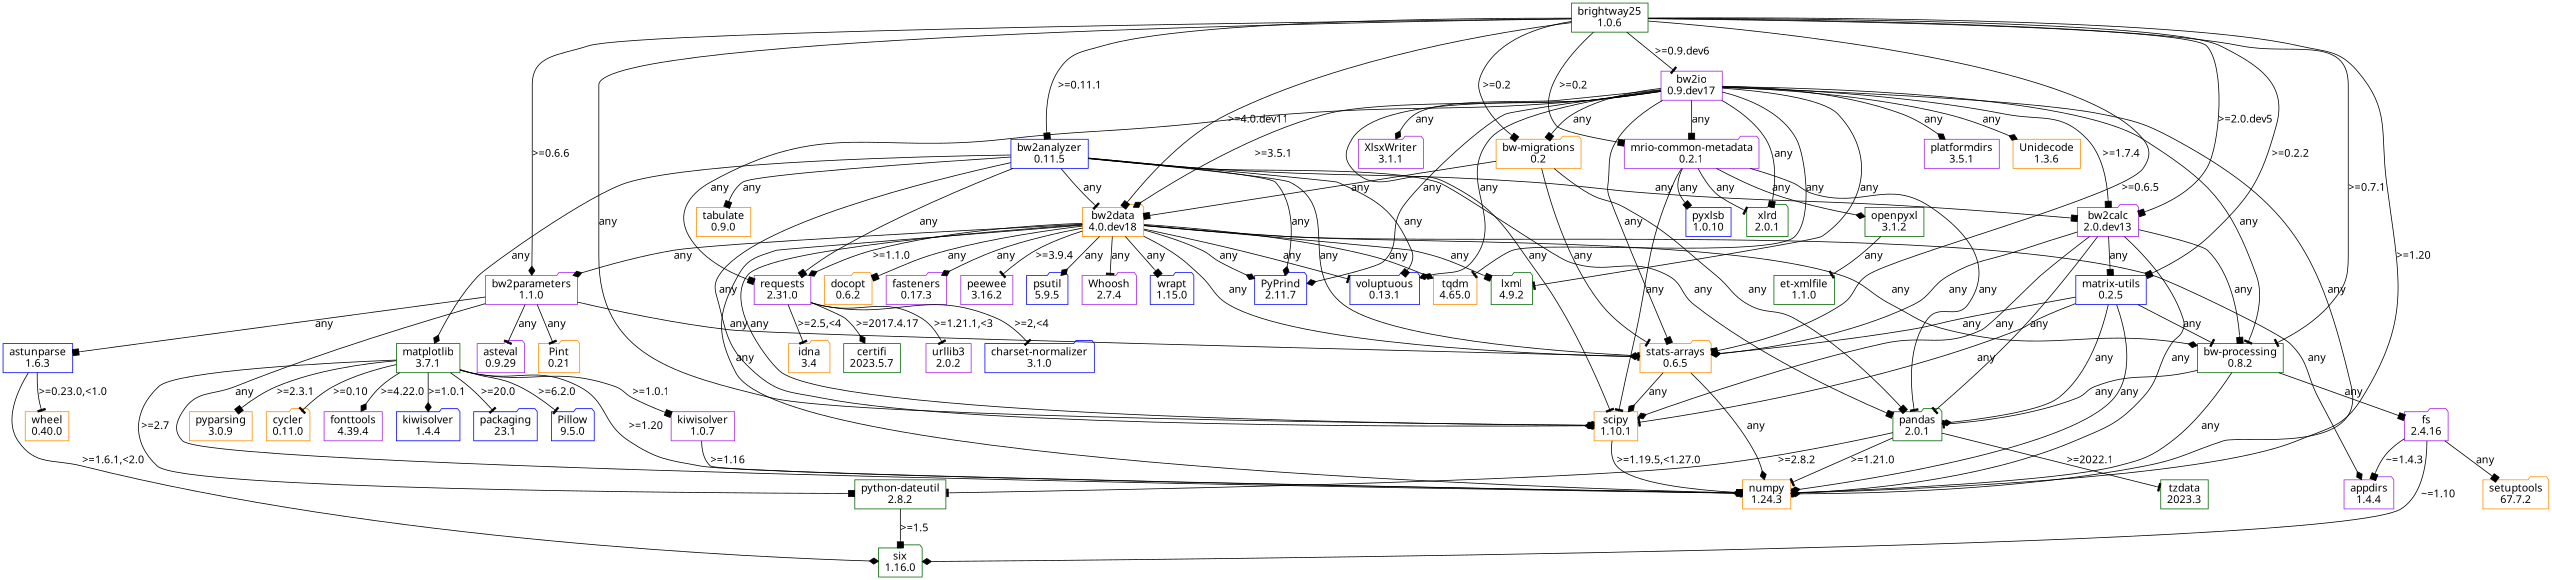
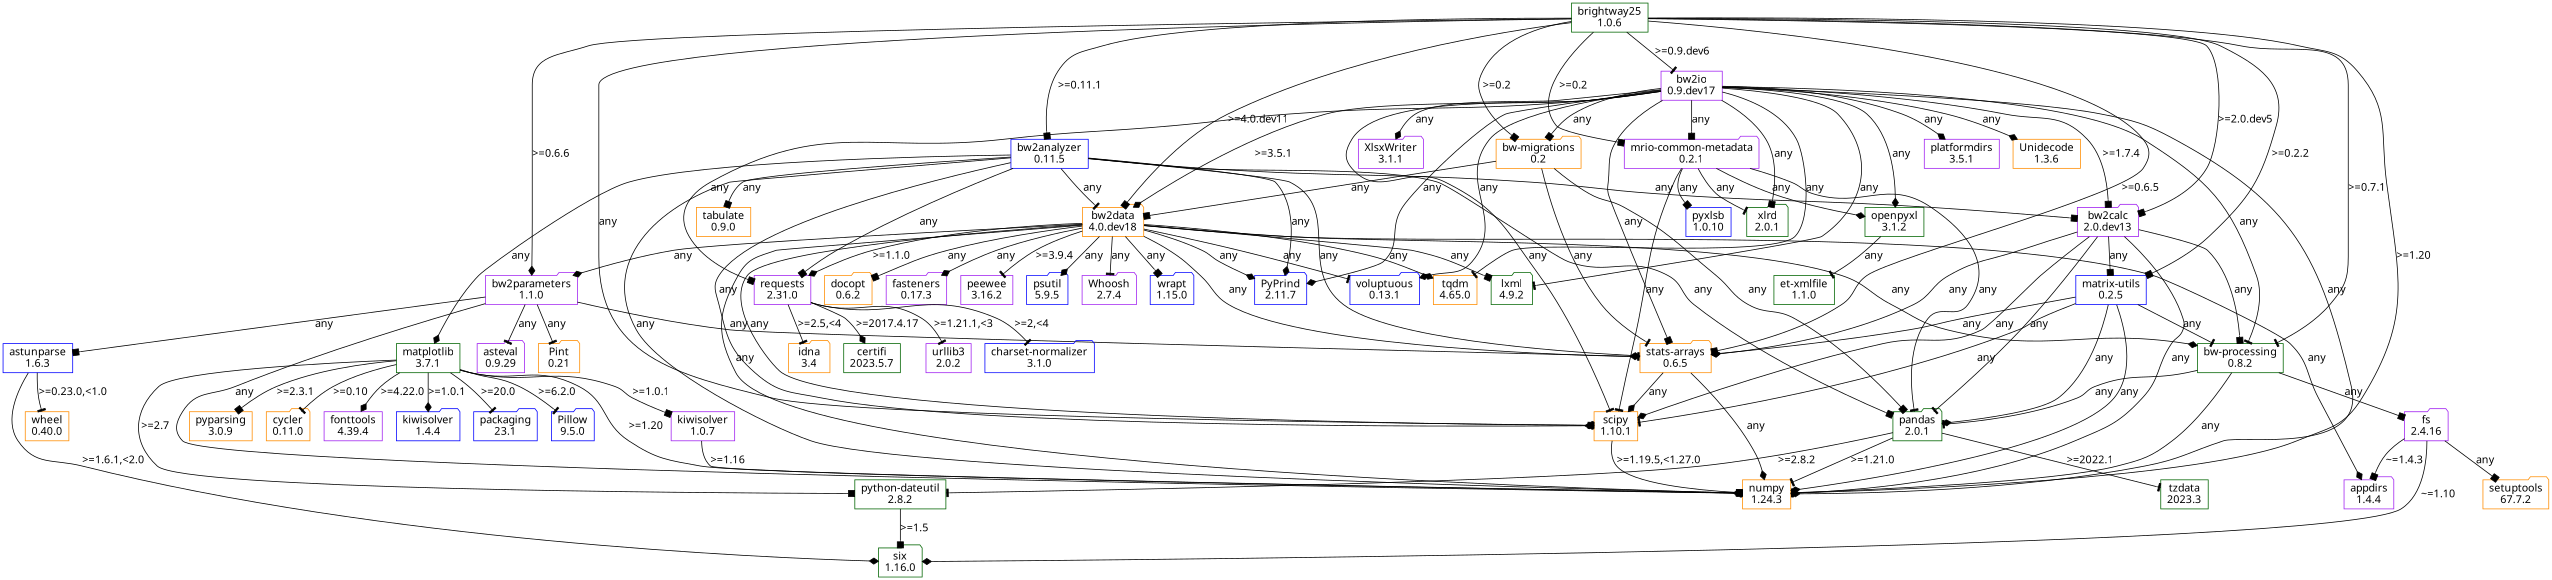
none -> (1847, 104)
(1303, 178) -> (926, 457)
